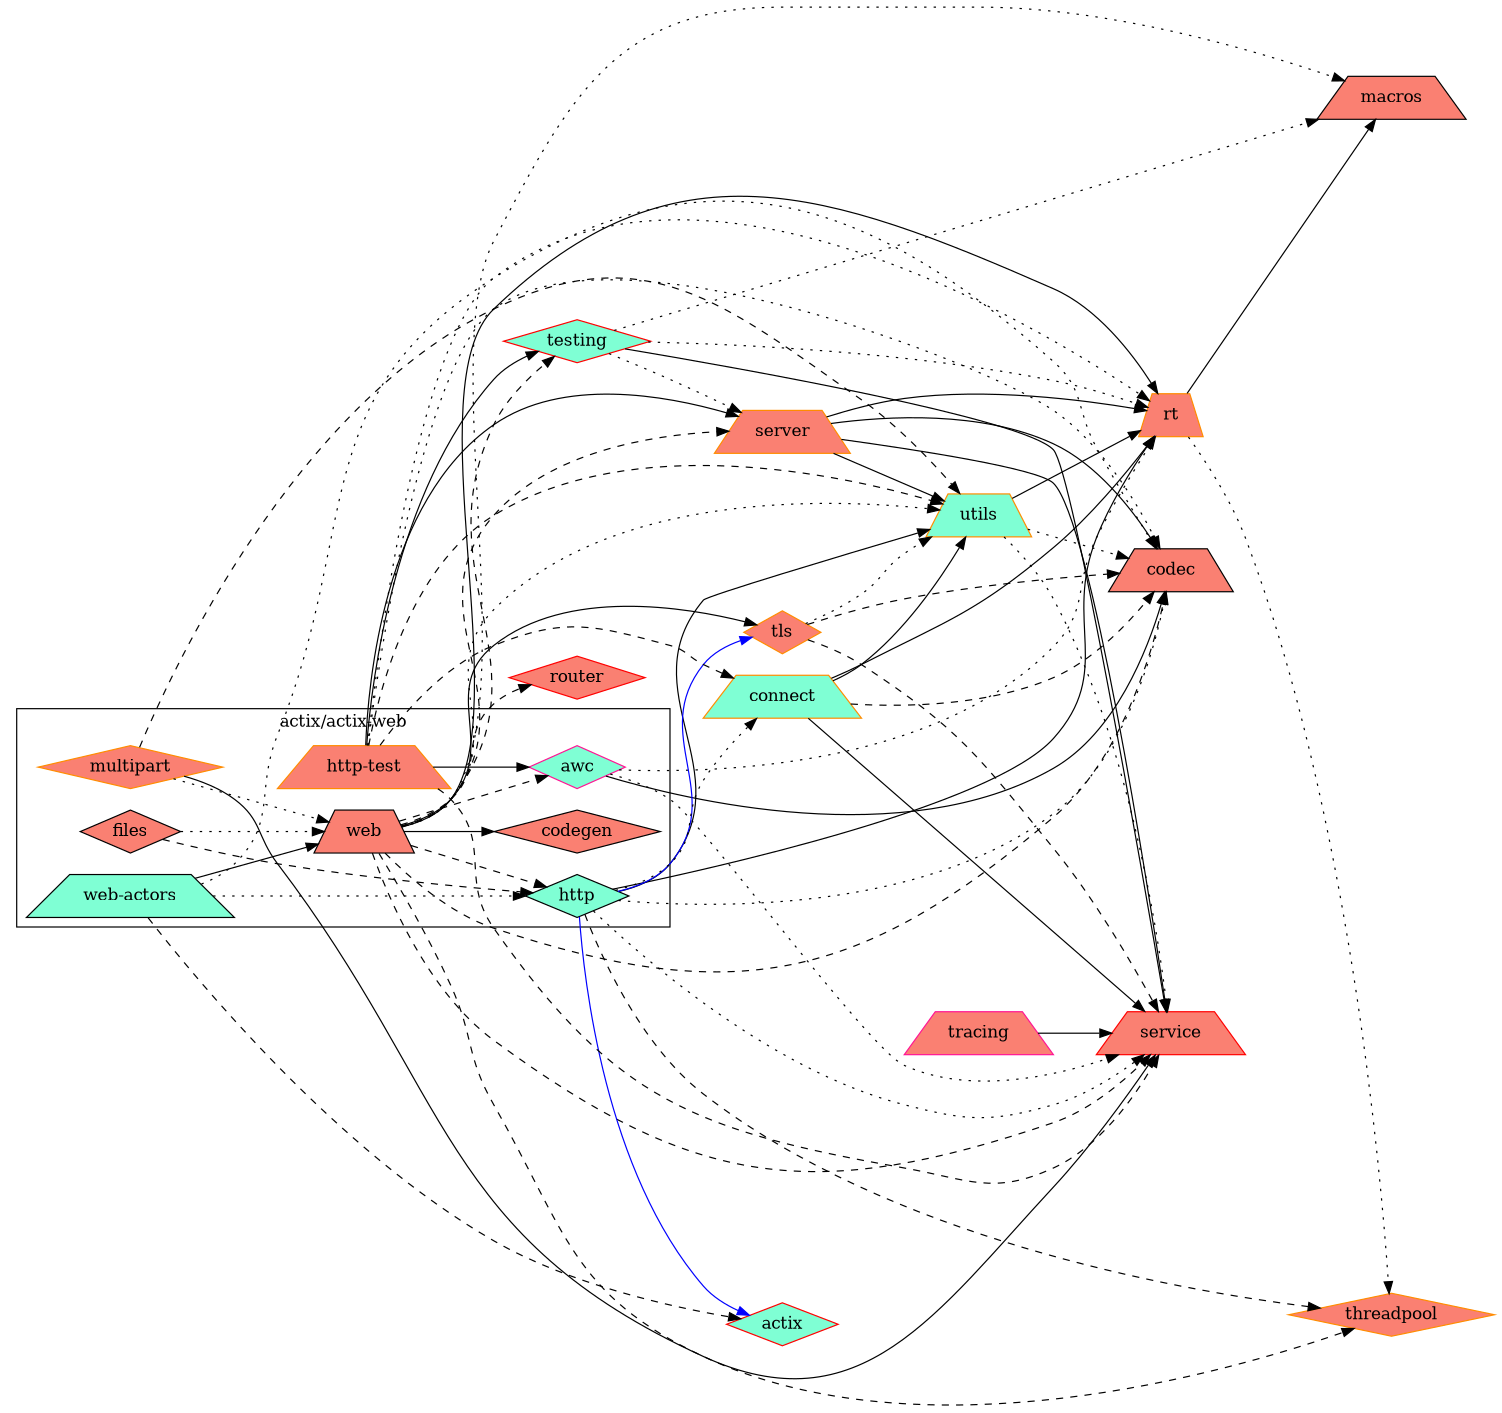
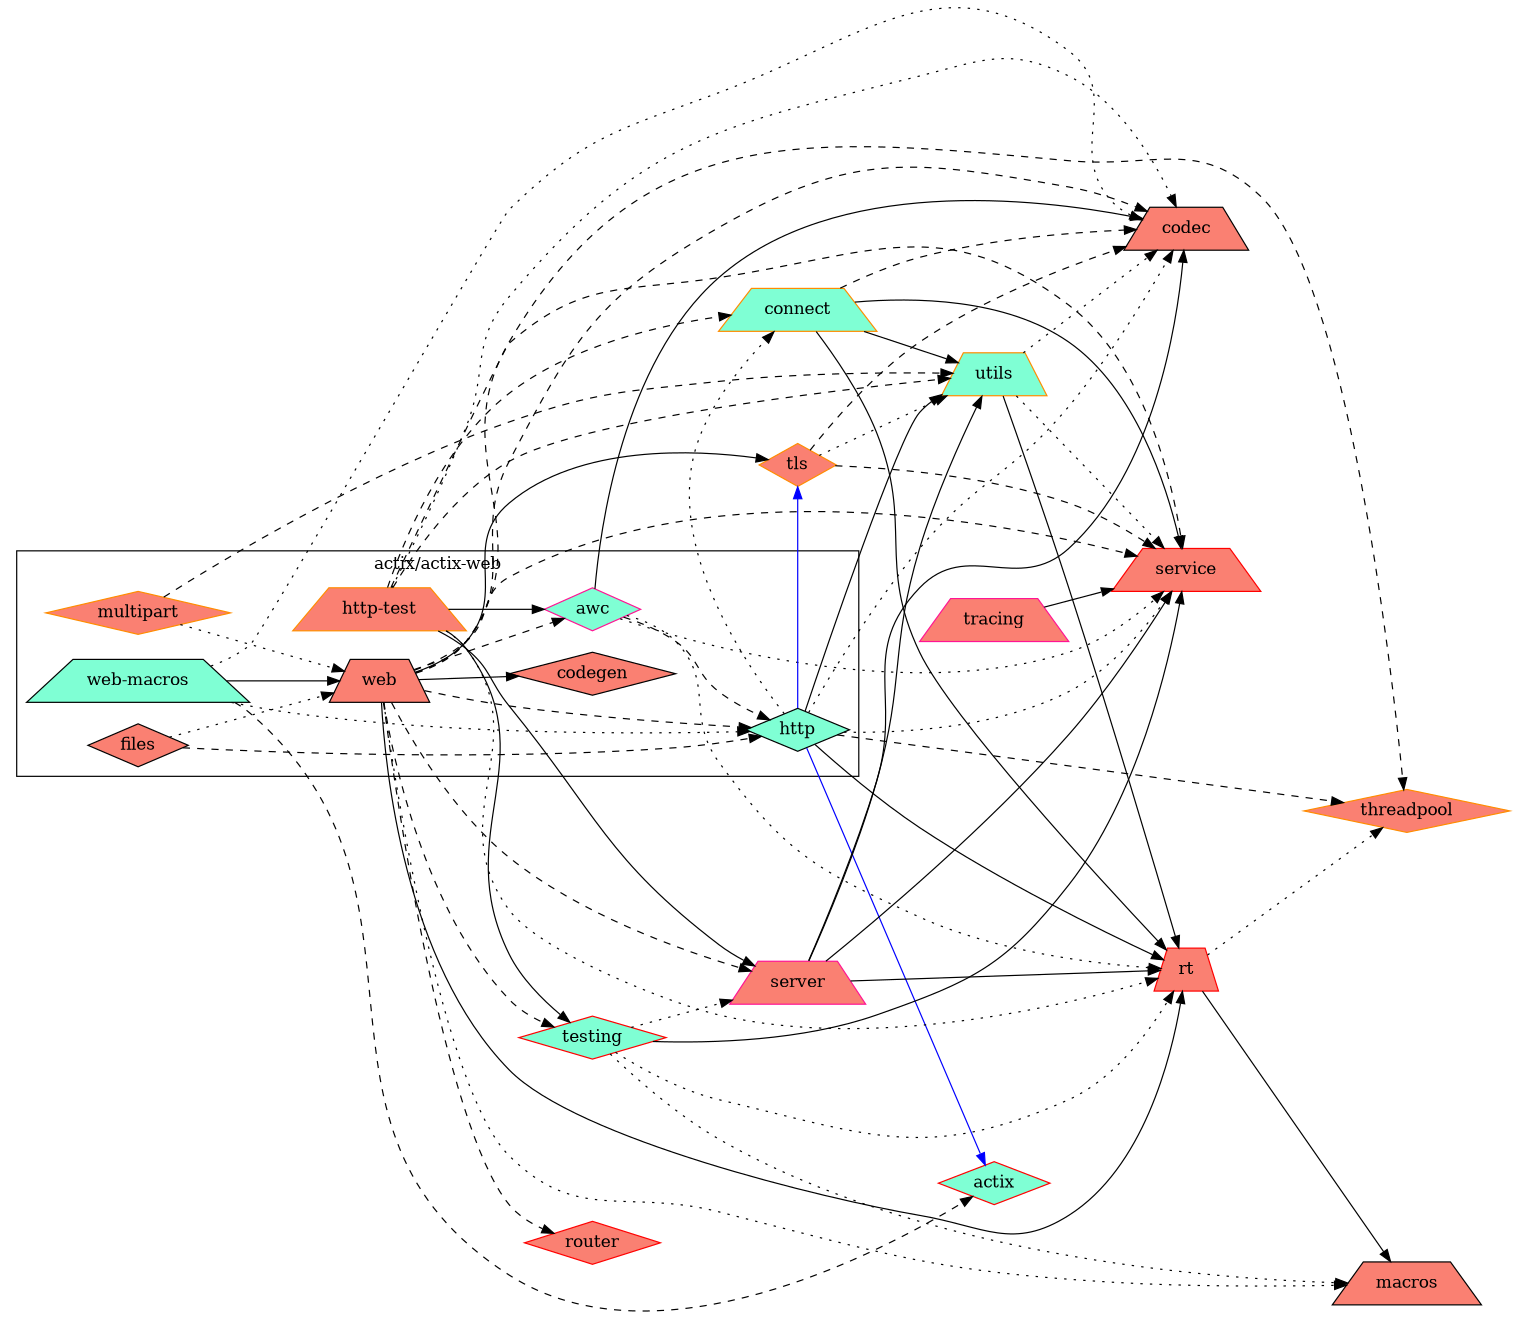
(1171, 415) -> (1186, 970)
(782, 432) -> (798, 983)
(576, 553) -> none
none -> (704, 676)
(130, 896) -> (138, 681)
(608, 1304) -> none
